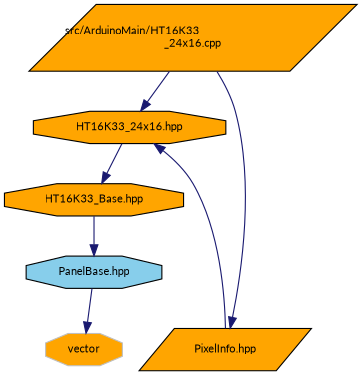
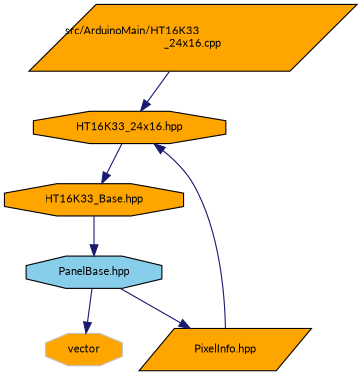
(245, 192) -> (150, 306)
